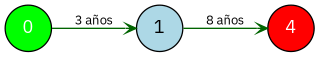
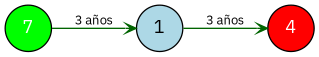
(225, 21) -> (225, 21)
(28, 28) -> (28, 28)
